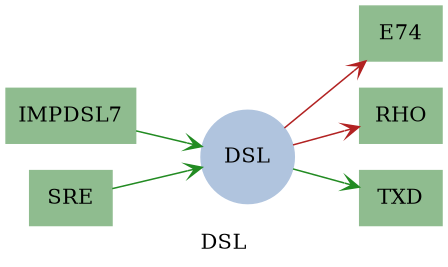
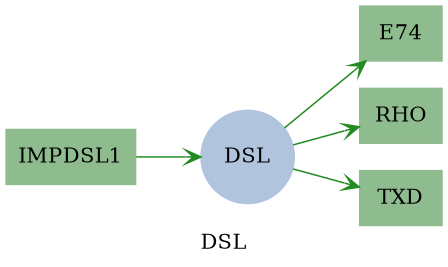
(319, 99) -> (319, 99)
(71, 116) -> (71, 157)
(319, 138) -> (319, 138)
(71, 198) -> none
